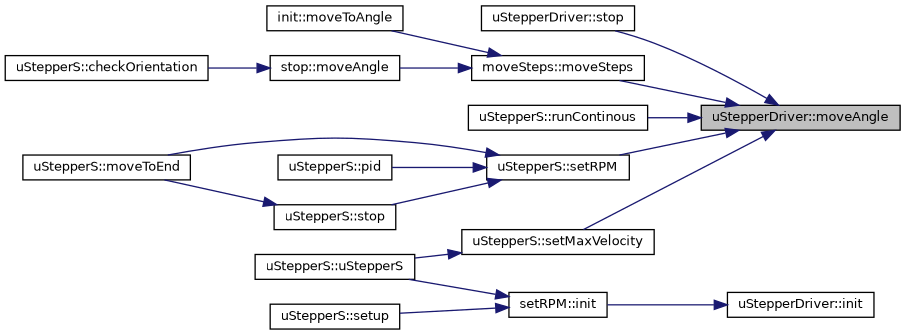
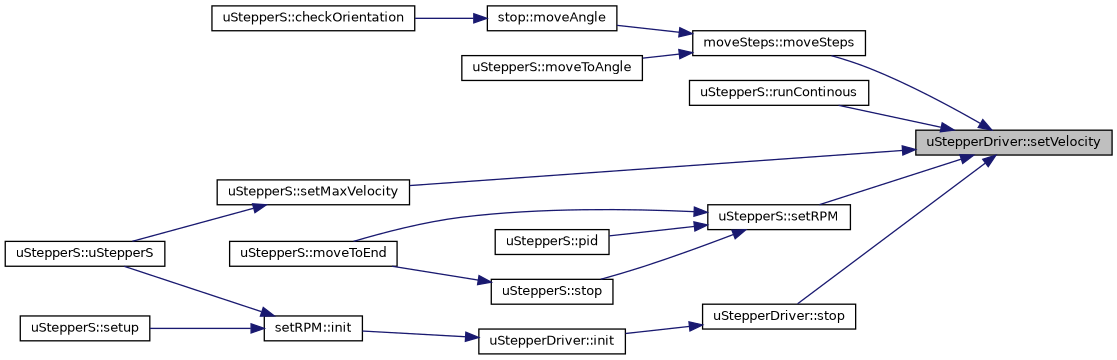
(335, 18) -> (552, 68)
(801, 118) -> (1014, 143)
none -> (657, 330)
